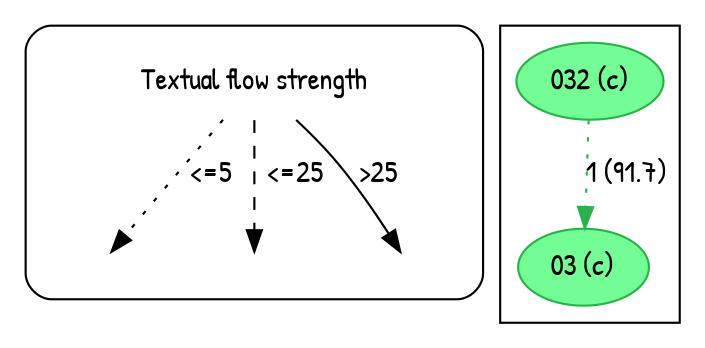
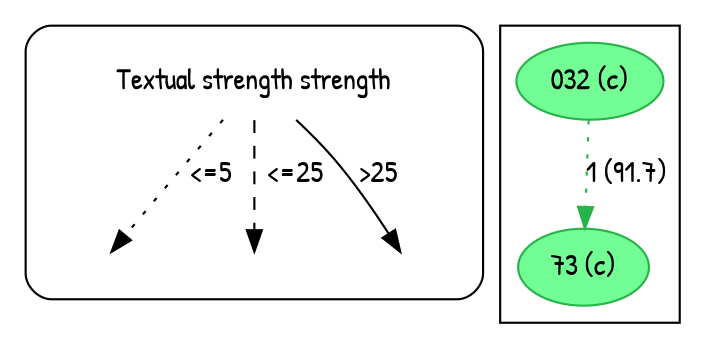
(254, 81) -> (254, 81)
(584, 267) -> (584, 267)
